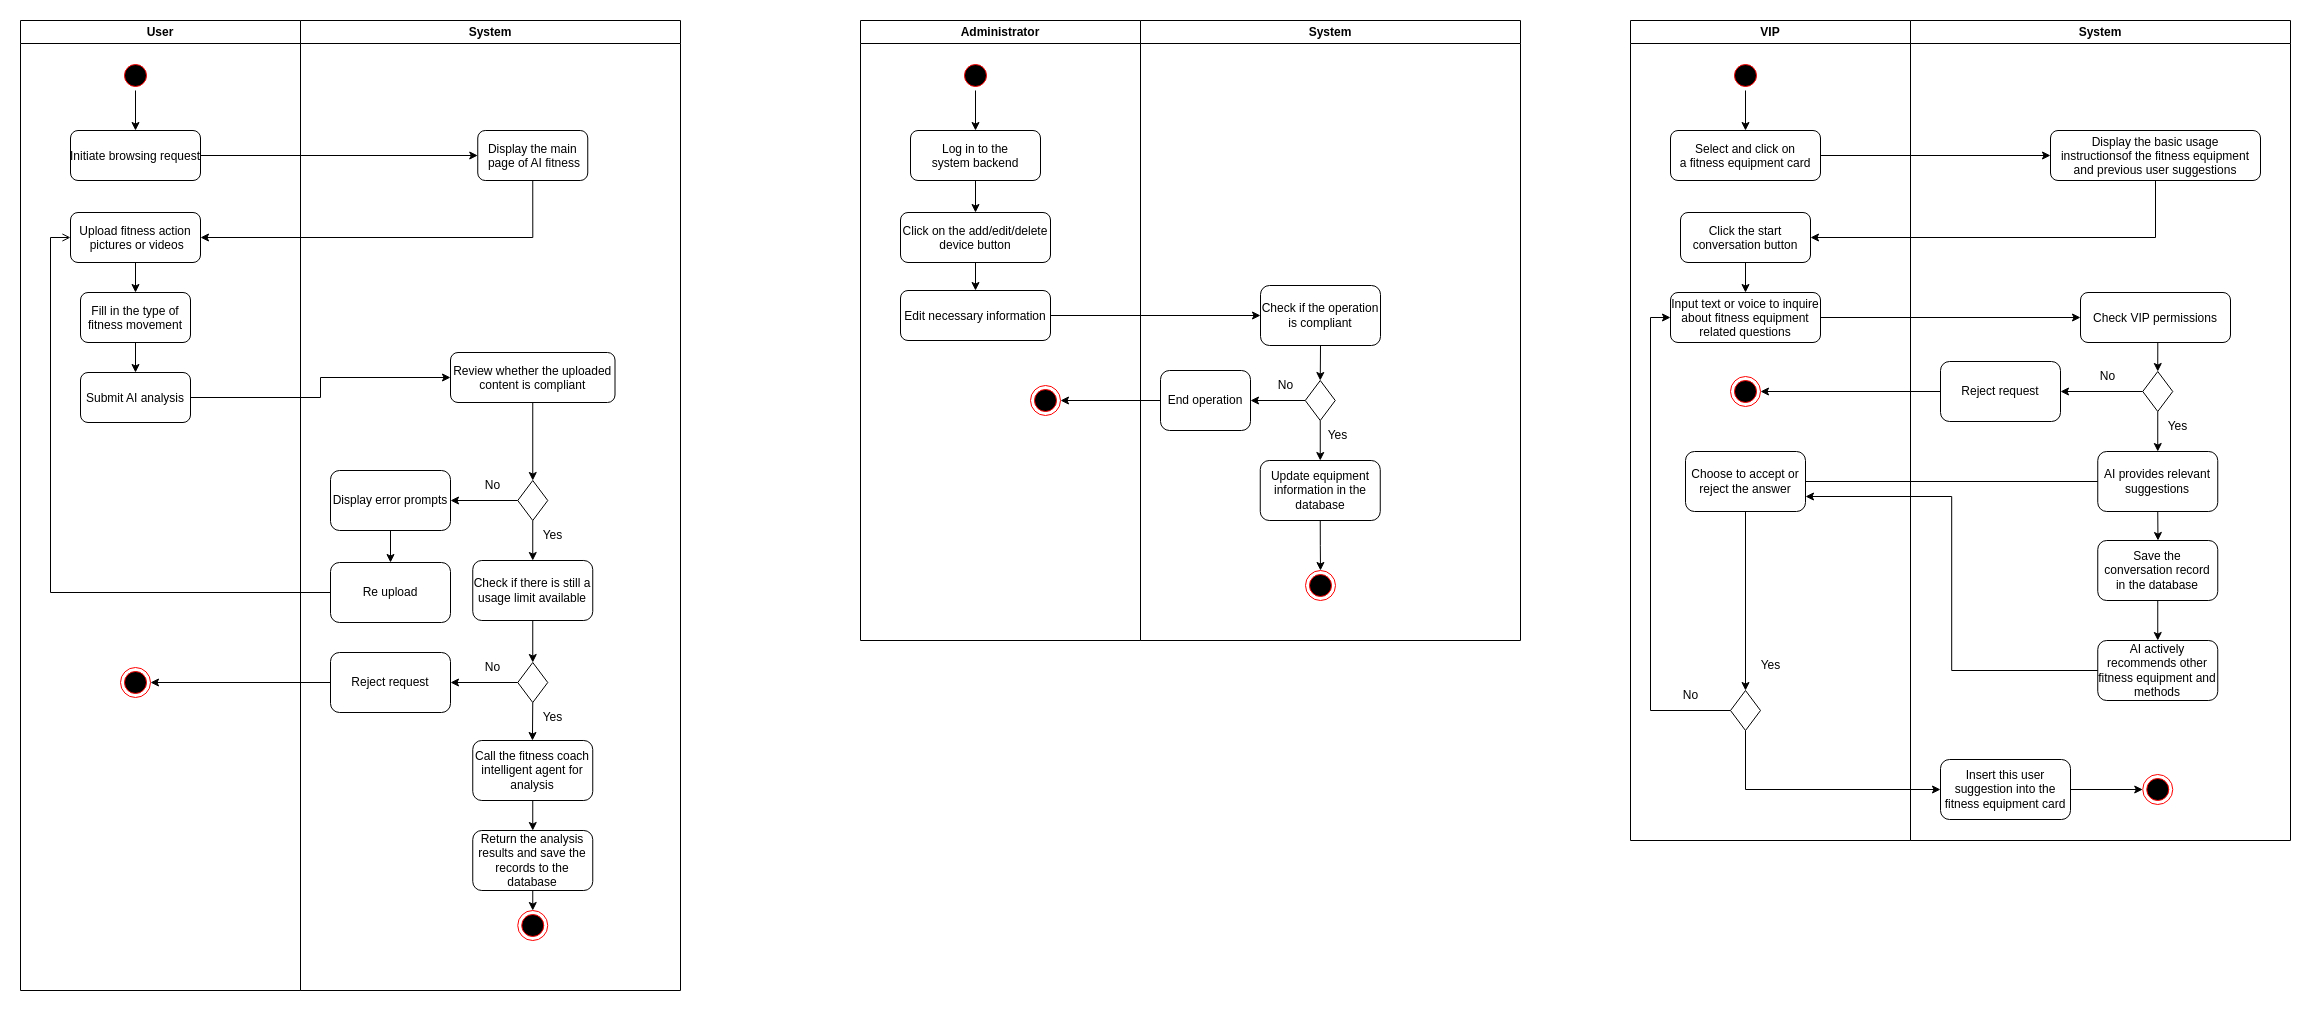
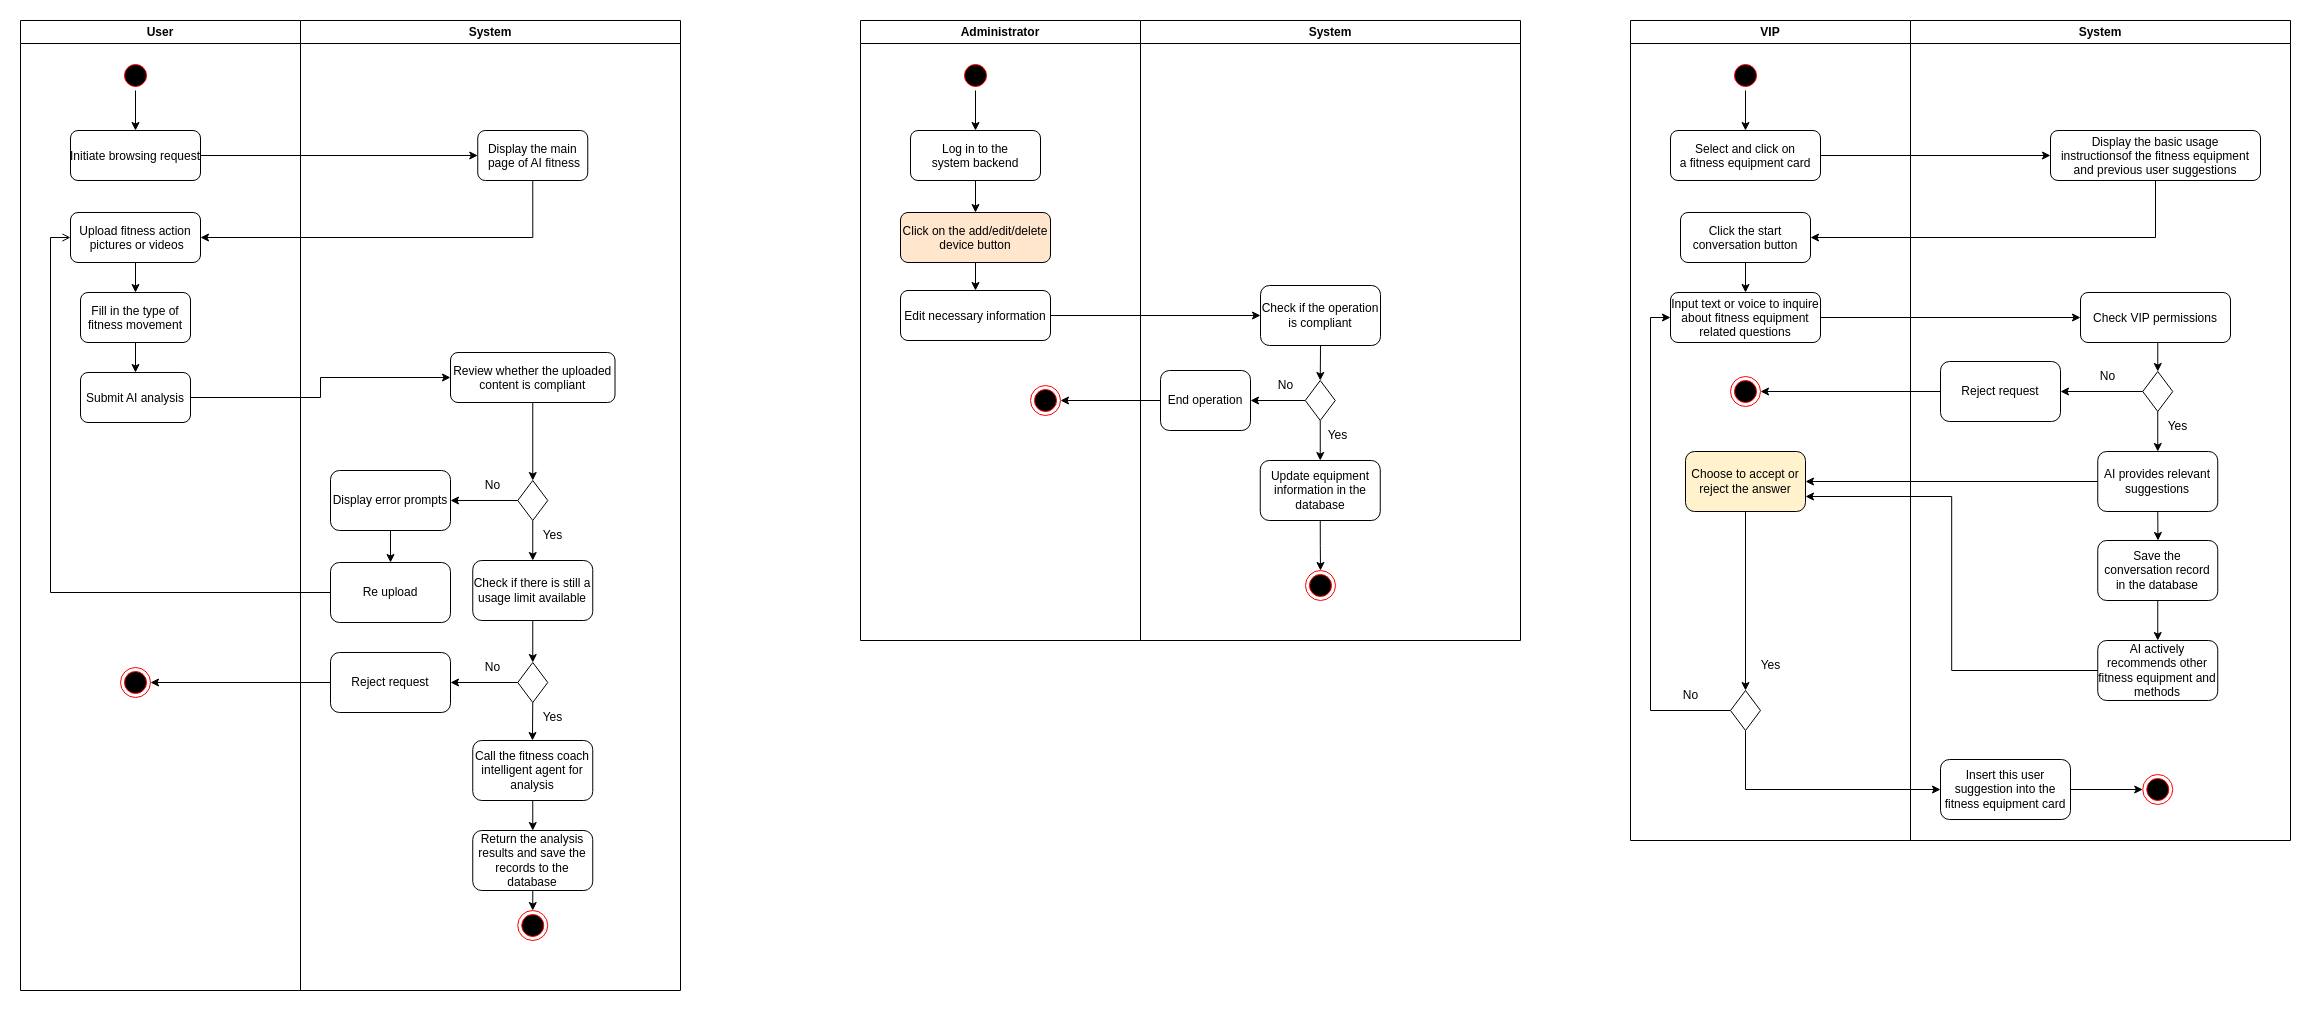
(976, 238) -> (976, 238)
(1746, 482) -> (1746, 482)
(1811, 482) -> (1814, 482)
